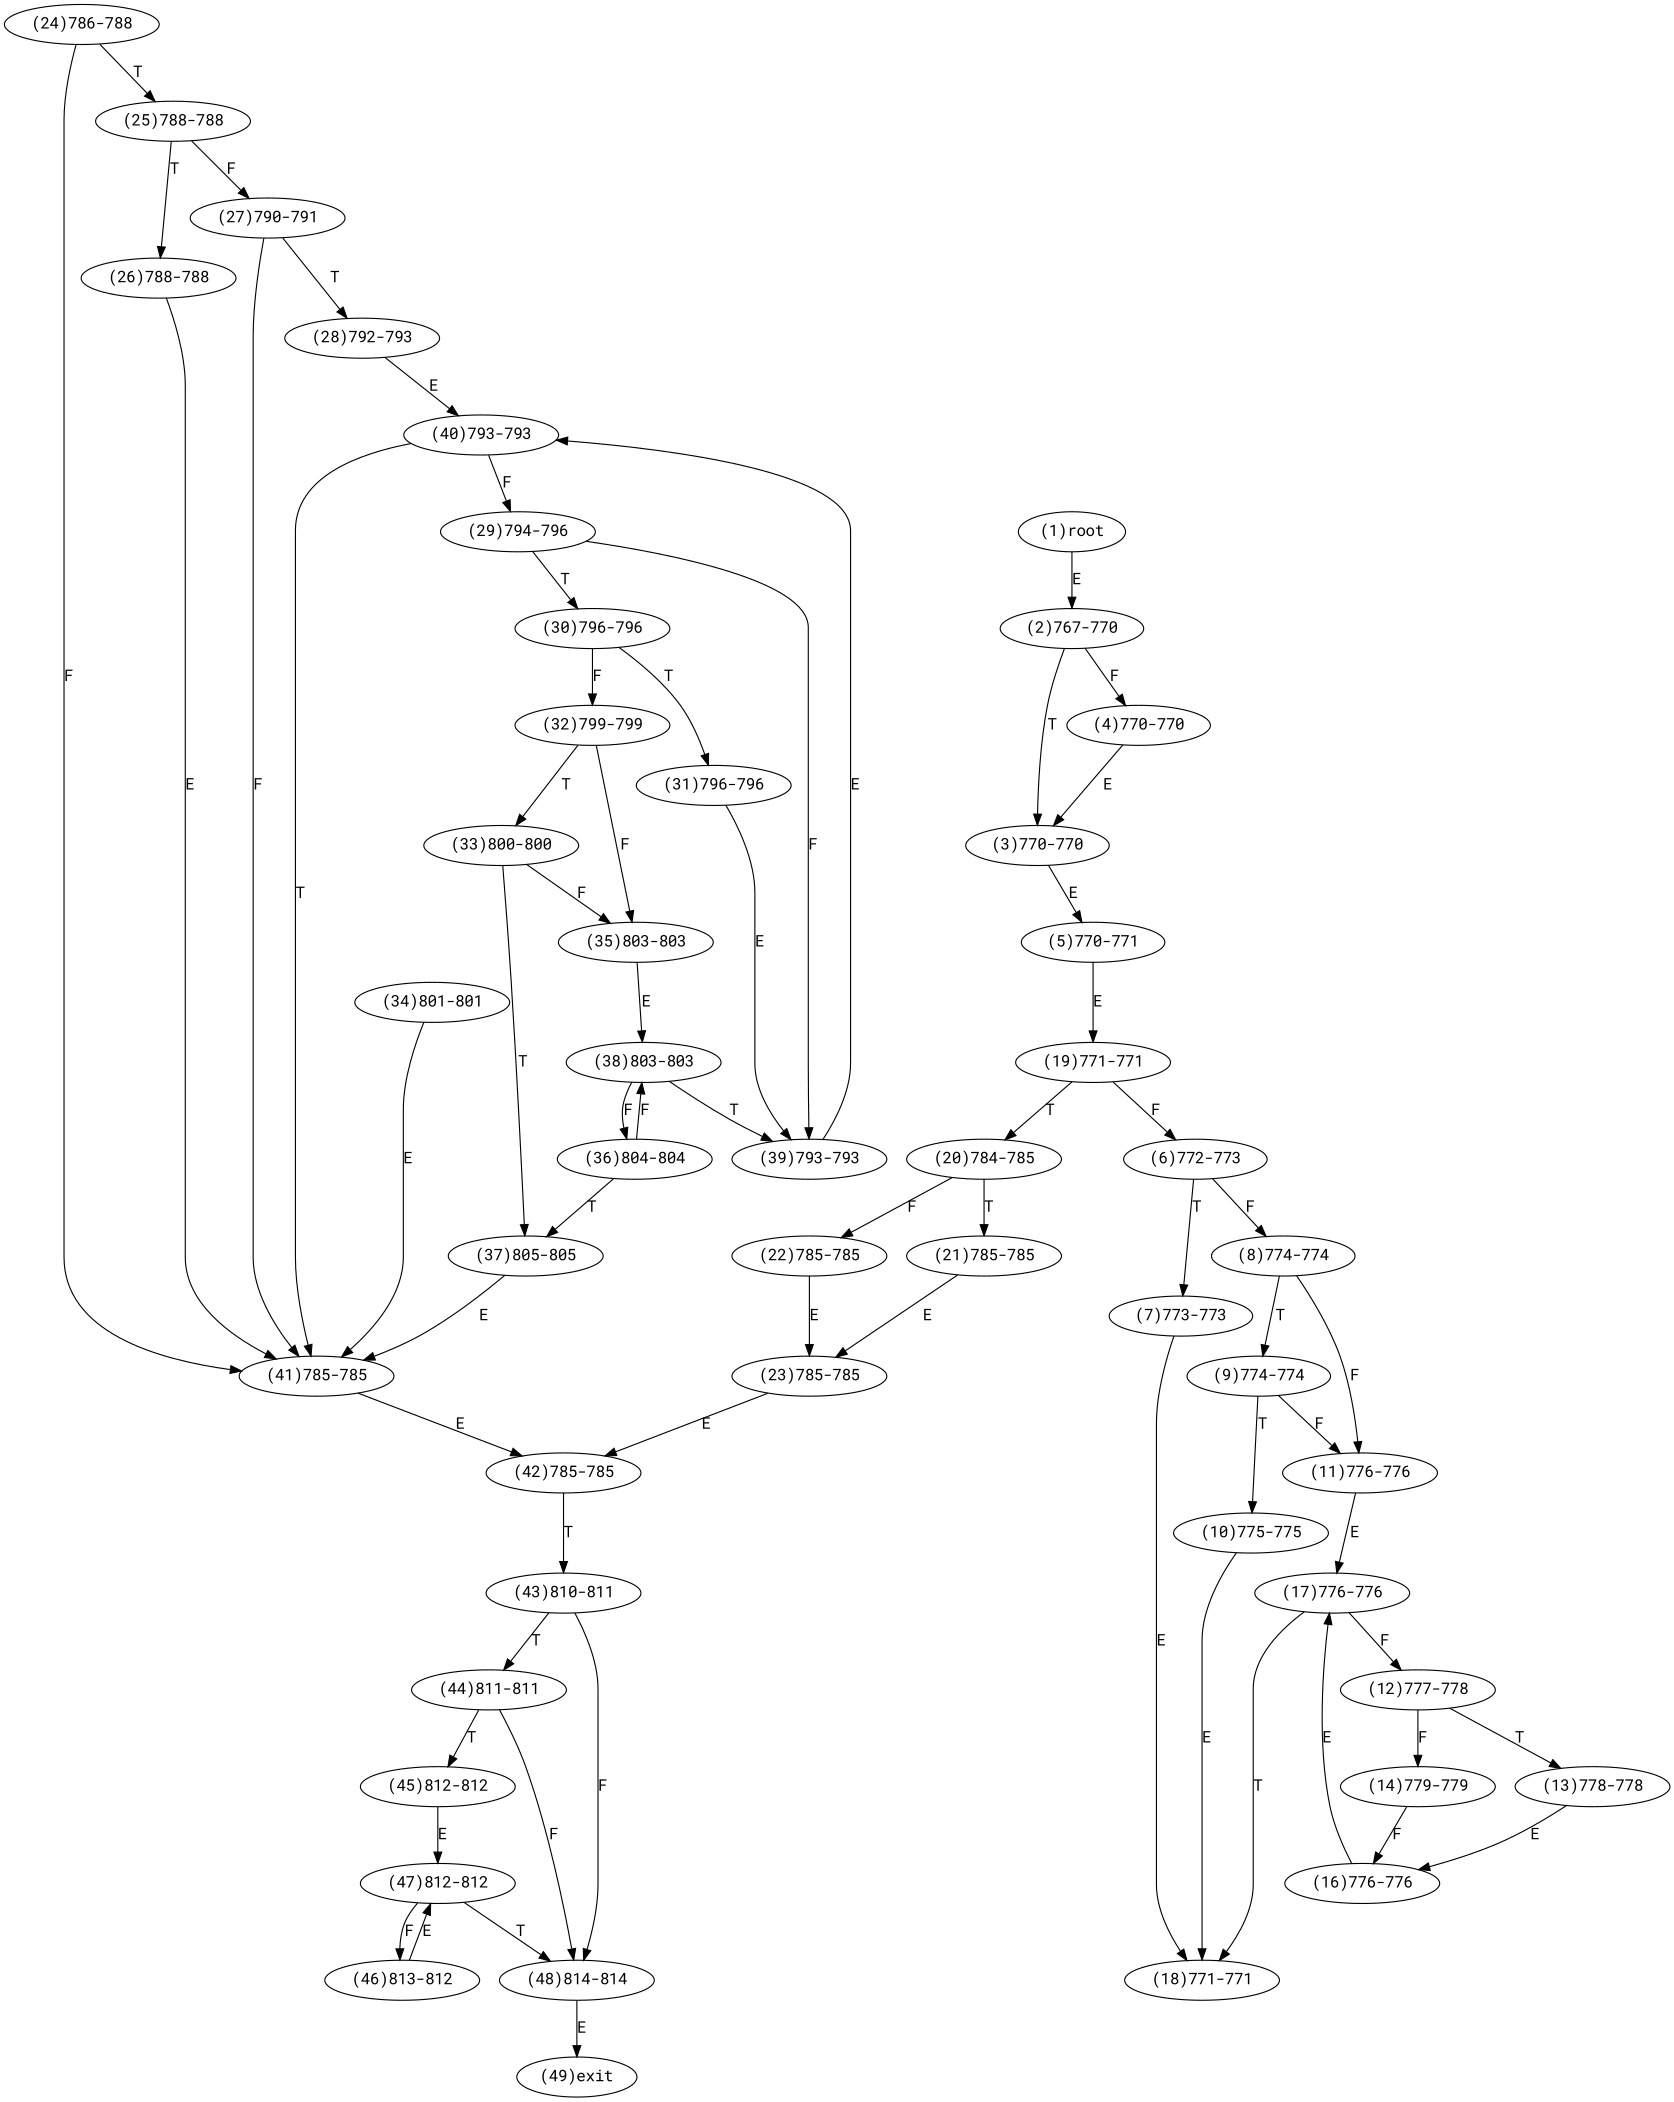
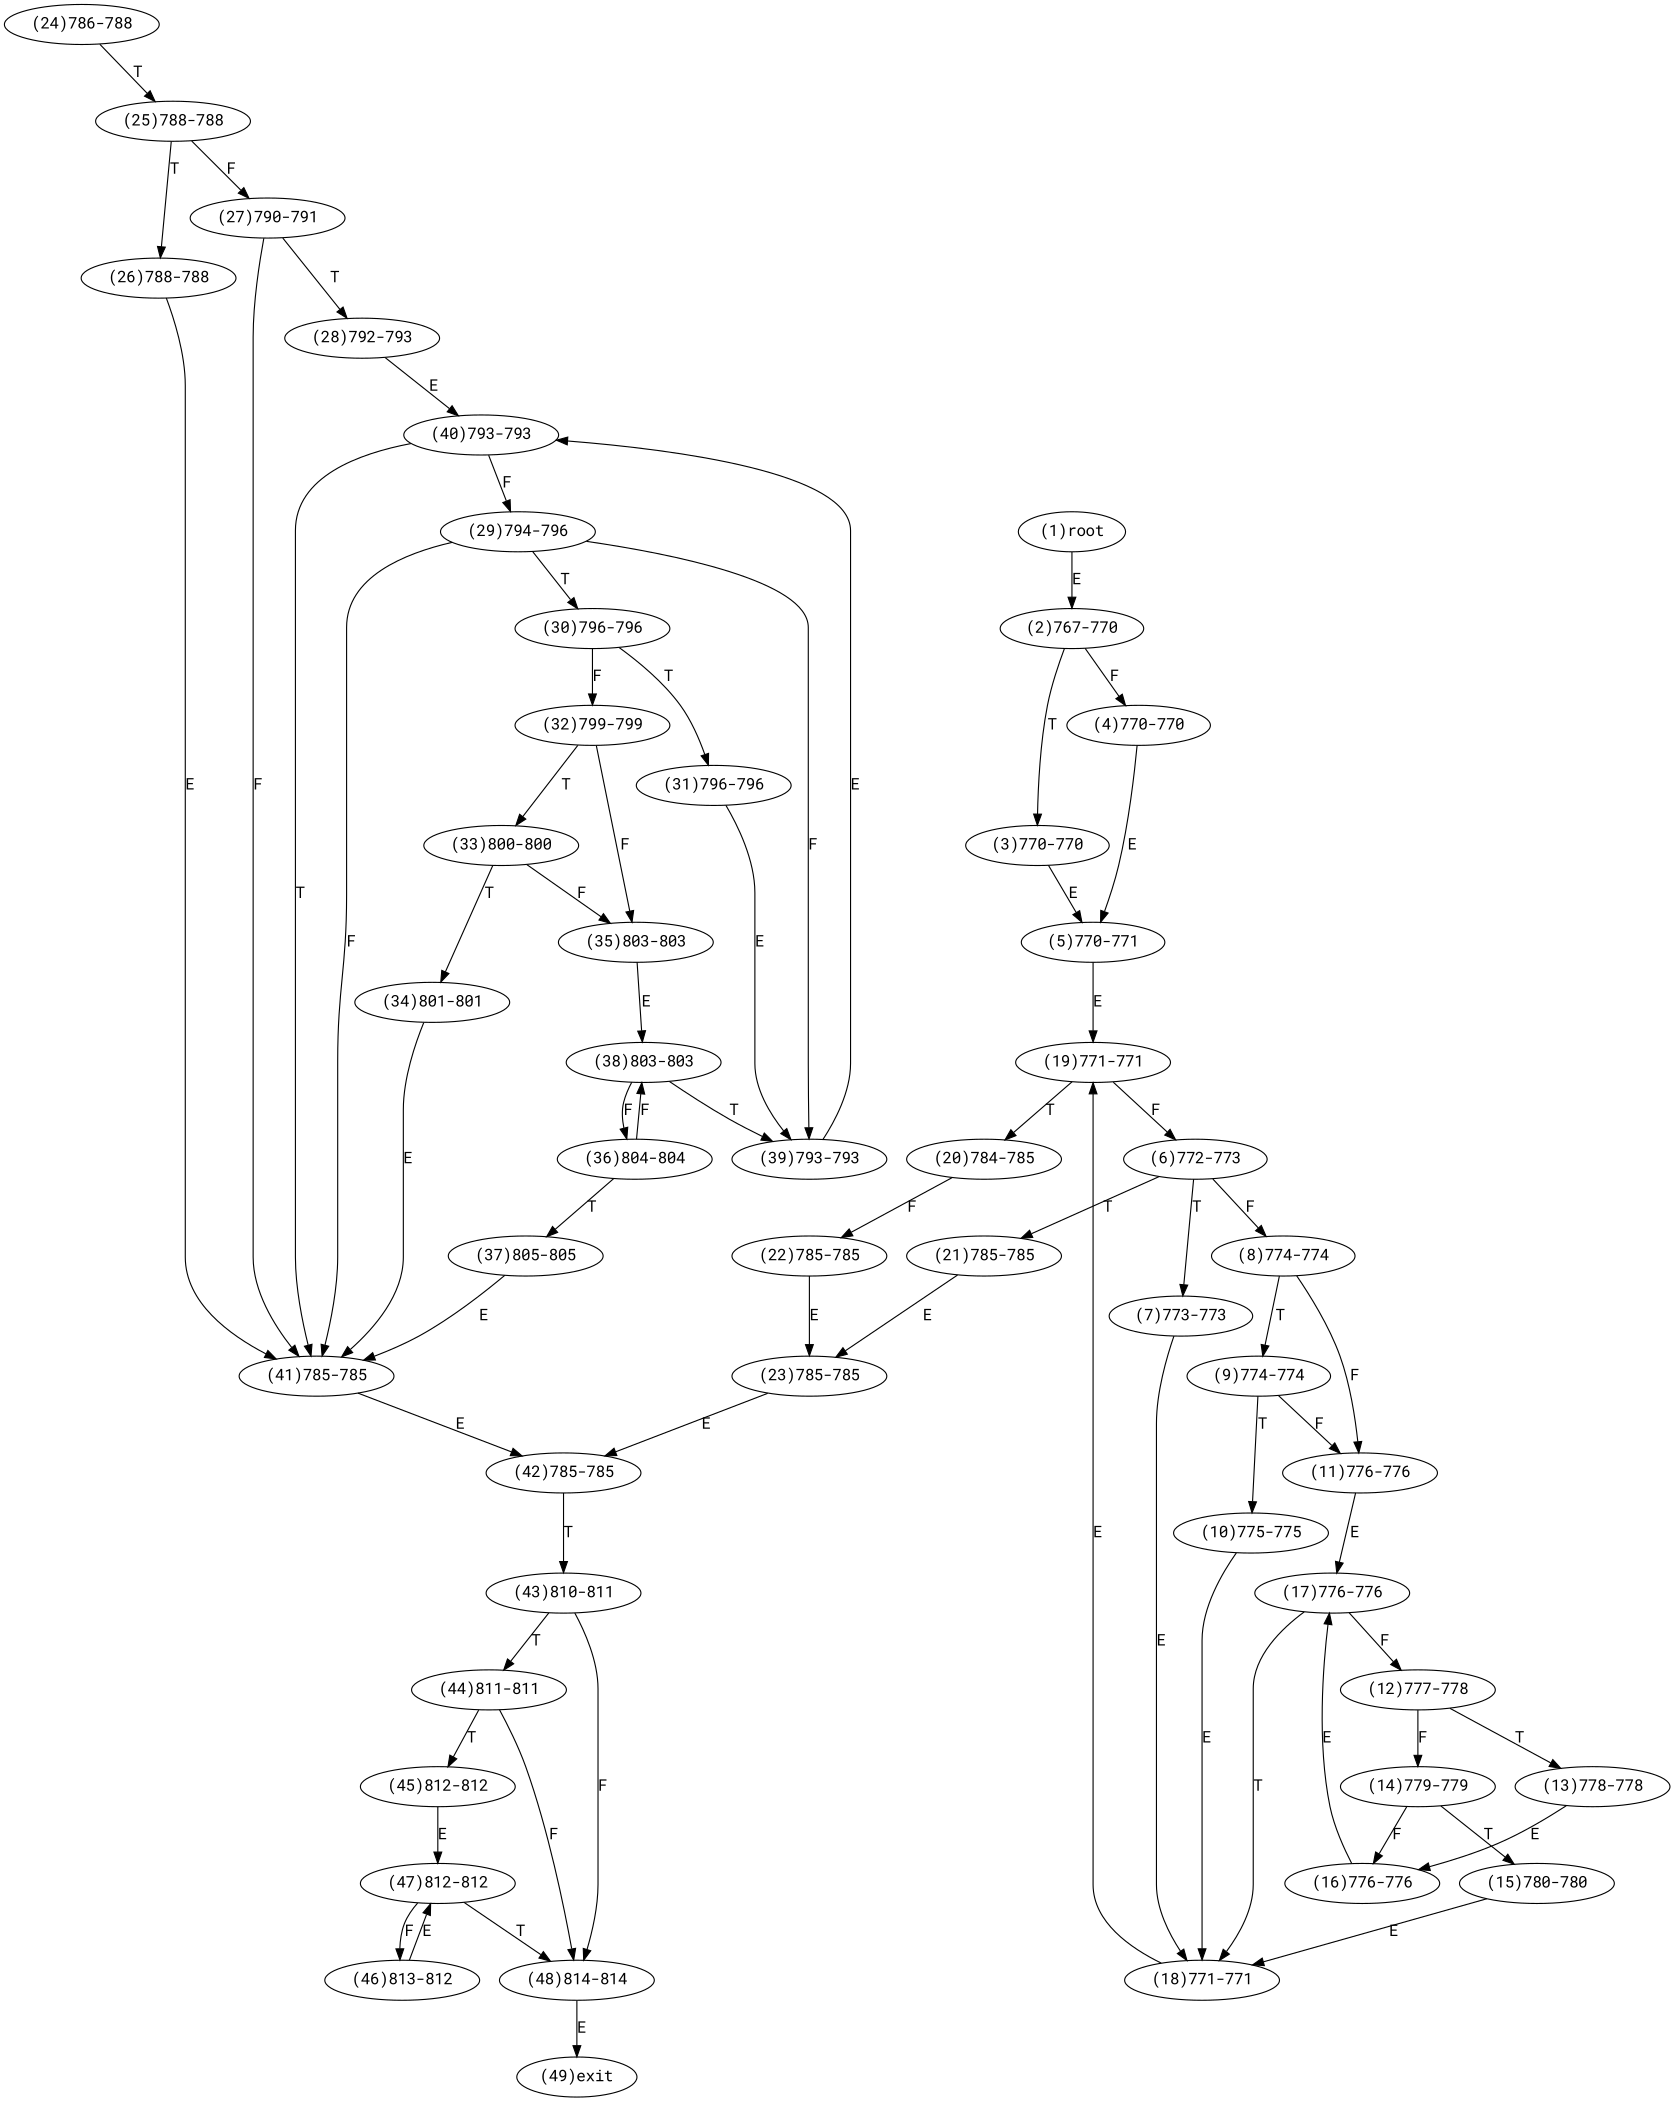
(64, 760) -> (346, 914)
(1092, 781) -> (1126, 830)
(515, 1045) -> (469, 919)
(984, 1202) -> (1102, 1202)
none -> (1093, 1544)
none -> (1537, 1883)
